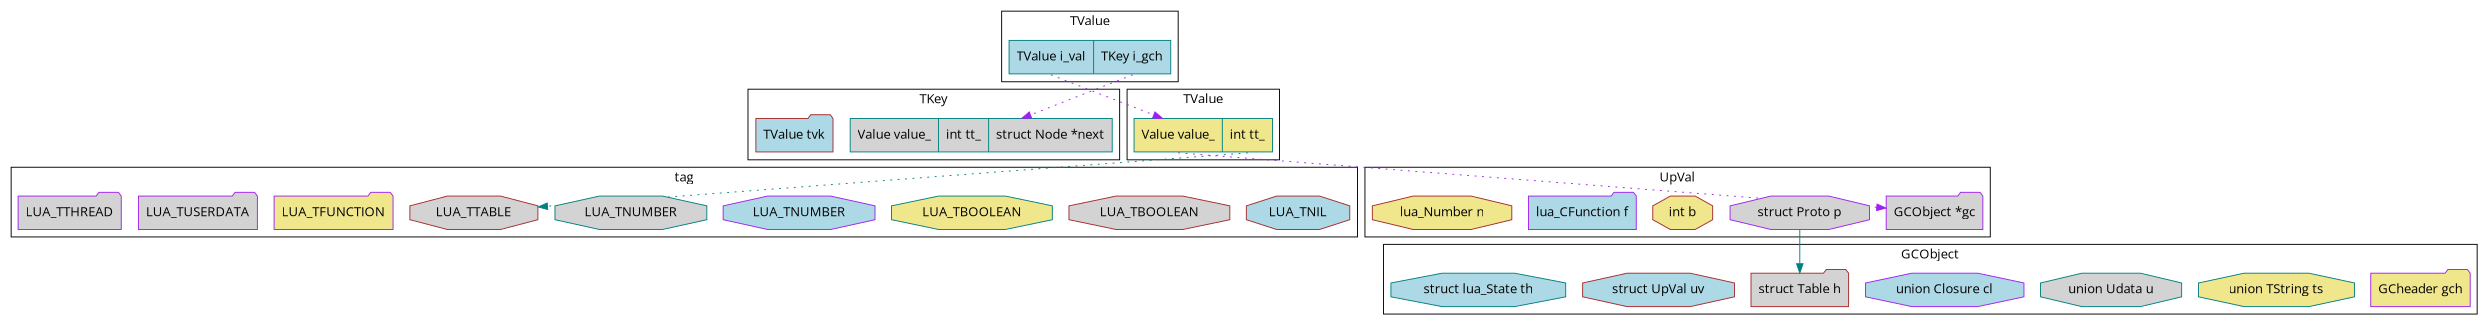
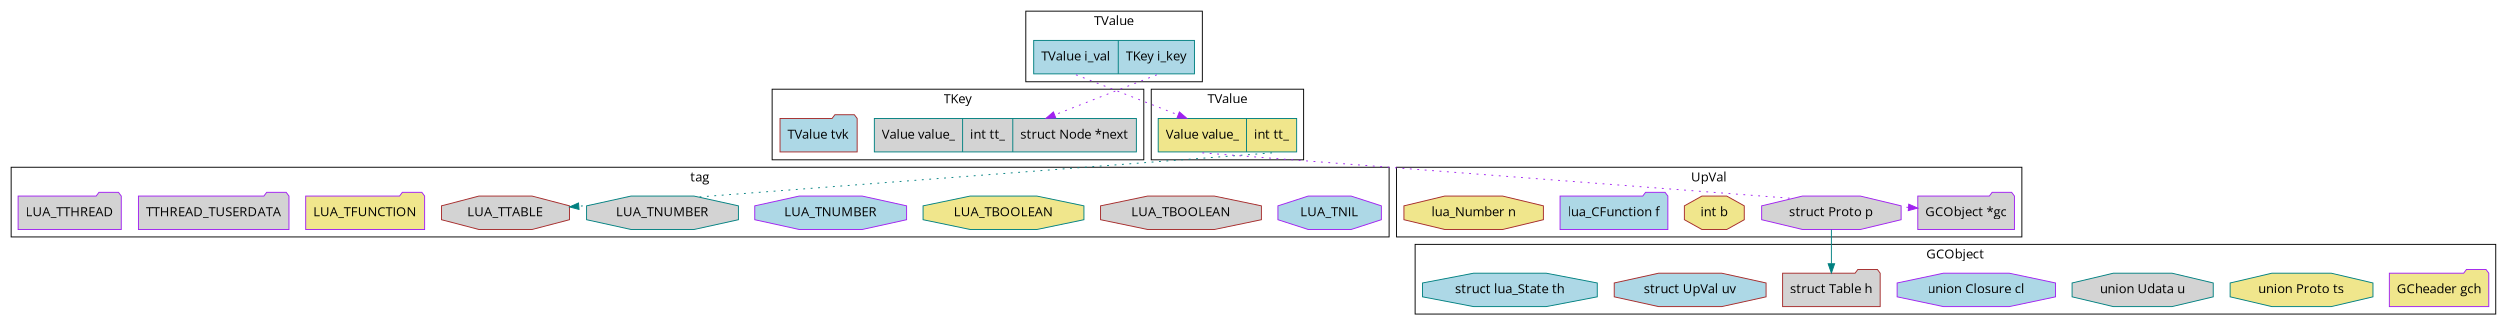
(1132, 57) -> (1156, 57)
(198, 213) -> (214, 213)
(1298, 213) -> (1330, 213)
(2276, 290) -> (2302, 290)
